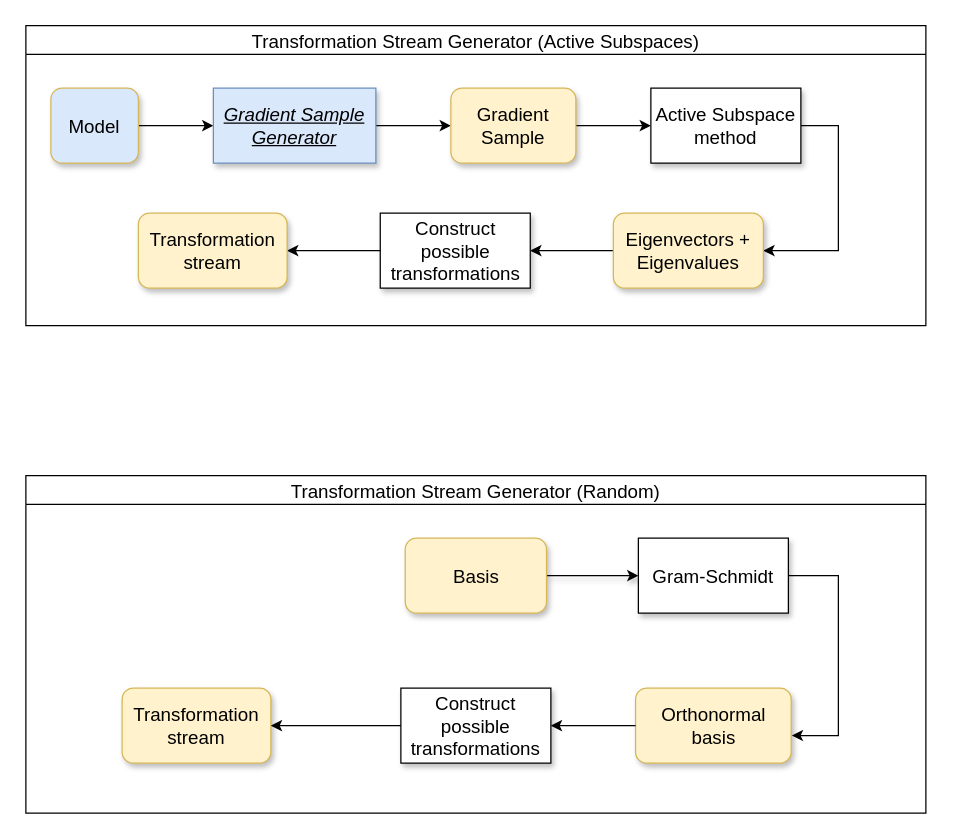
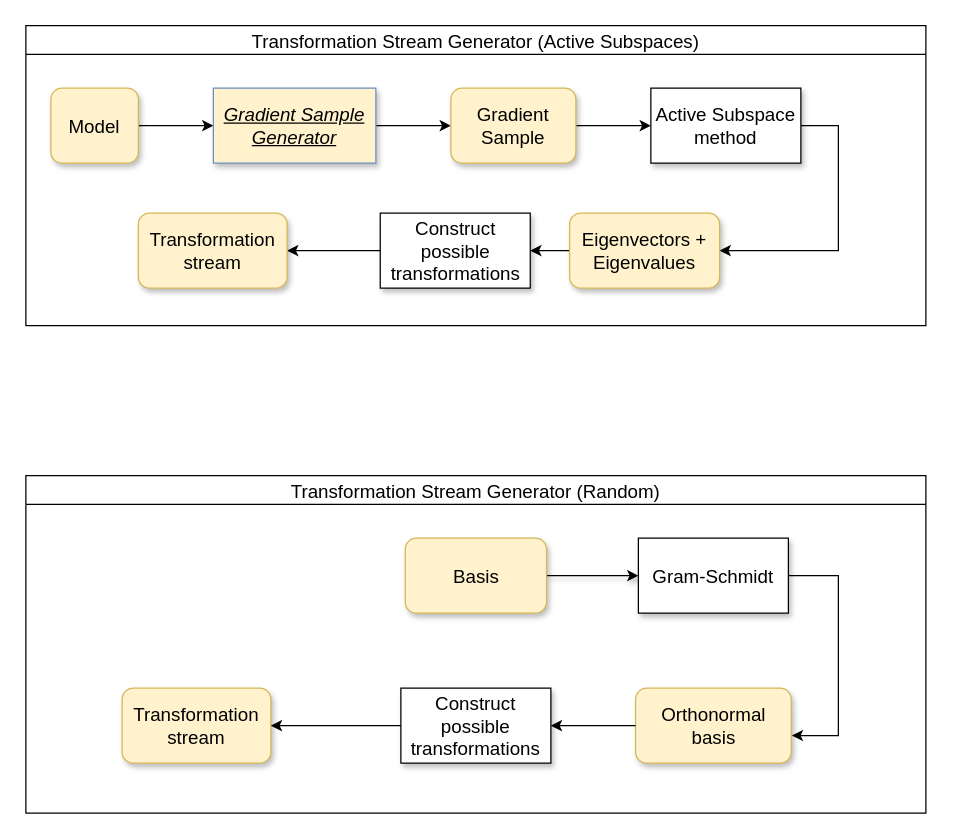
(94, 126) -> (94, 126)
(294, 126) -> (294, 126)
(688, 251) -> (644, 251)
